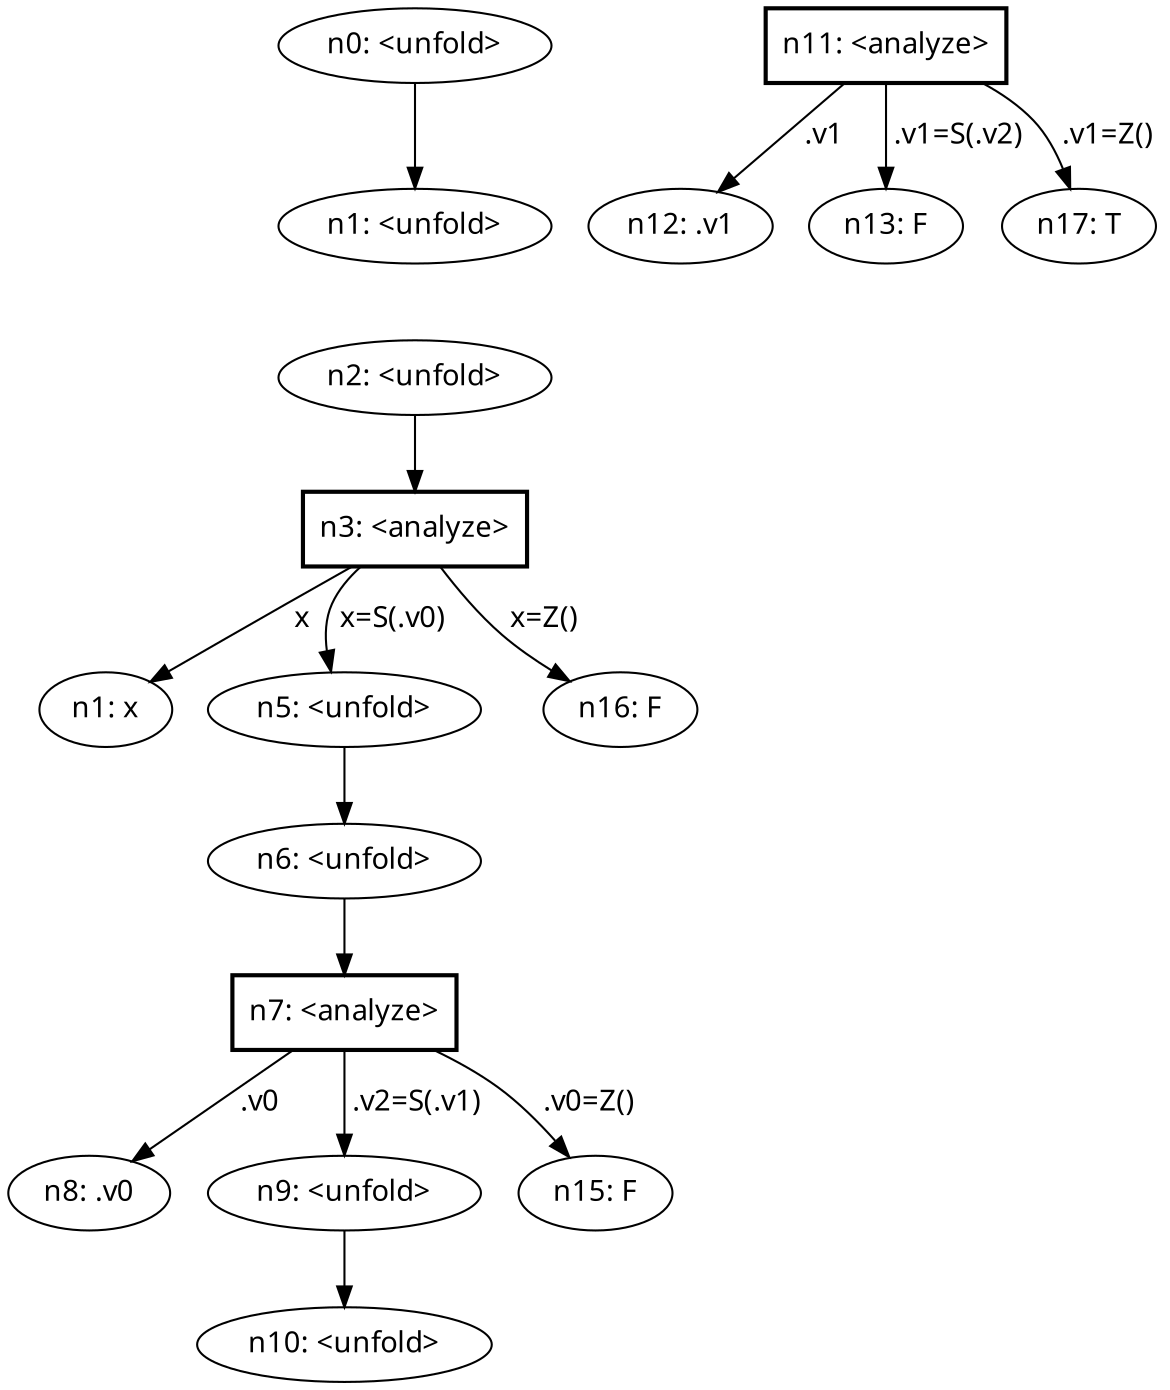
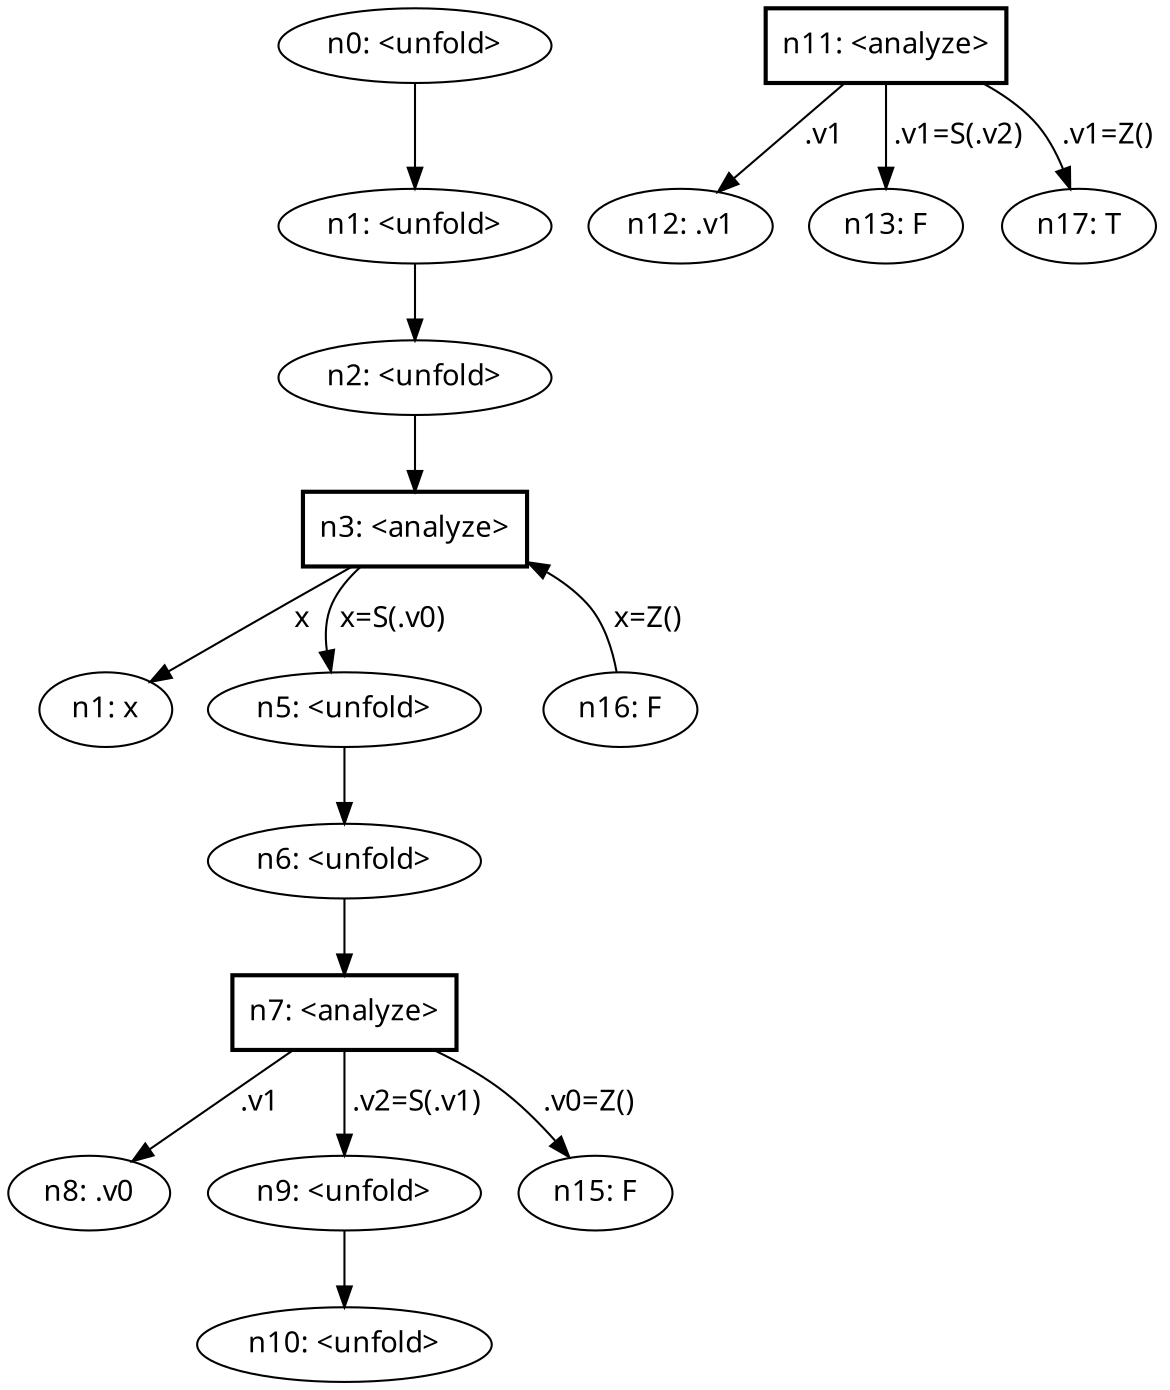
none -> (415, 292)
(491, 625) -> (595, 613)
(260, 1103) -> (260, 1103)
